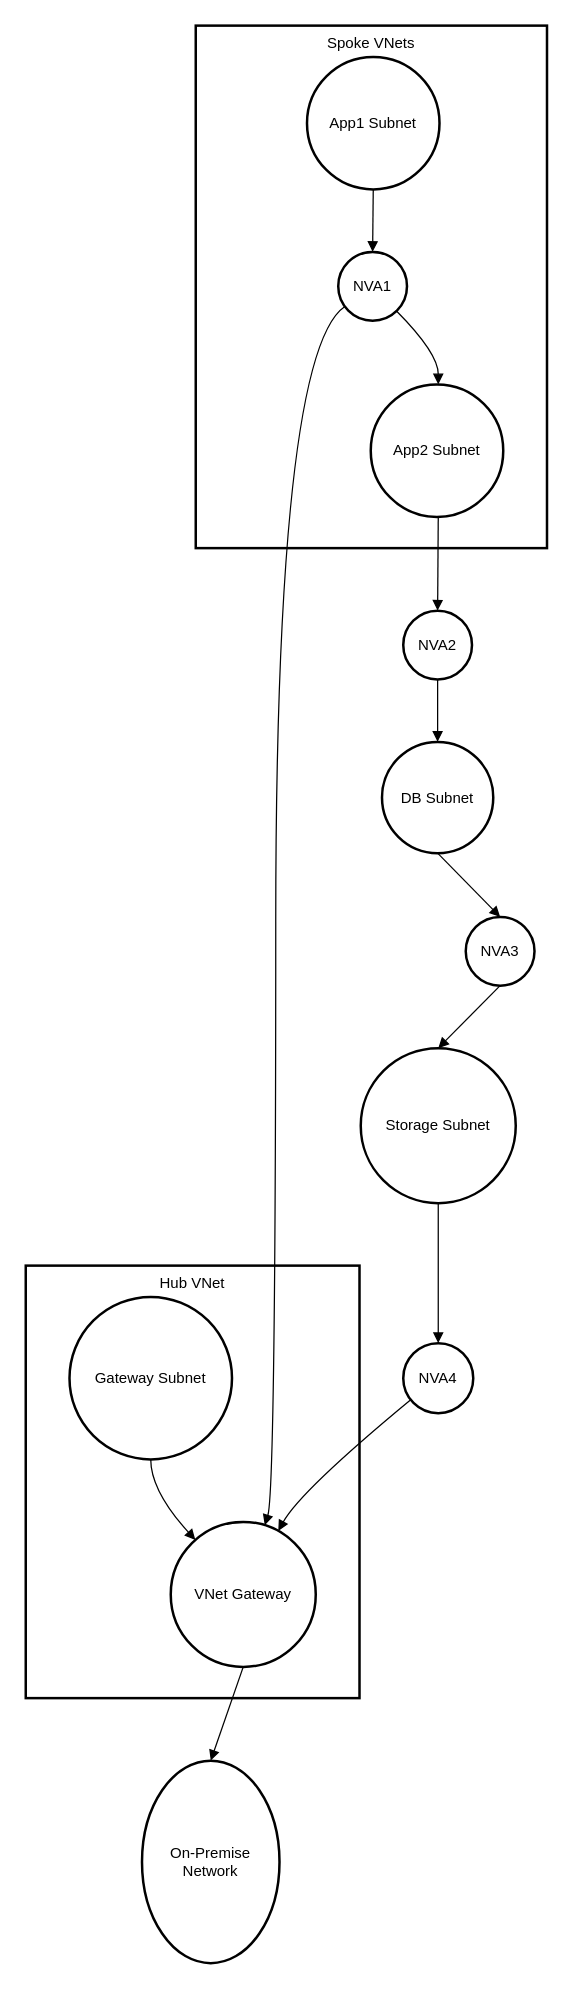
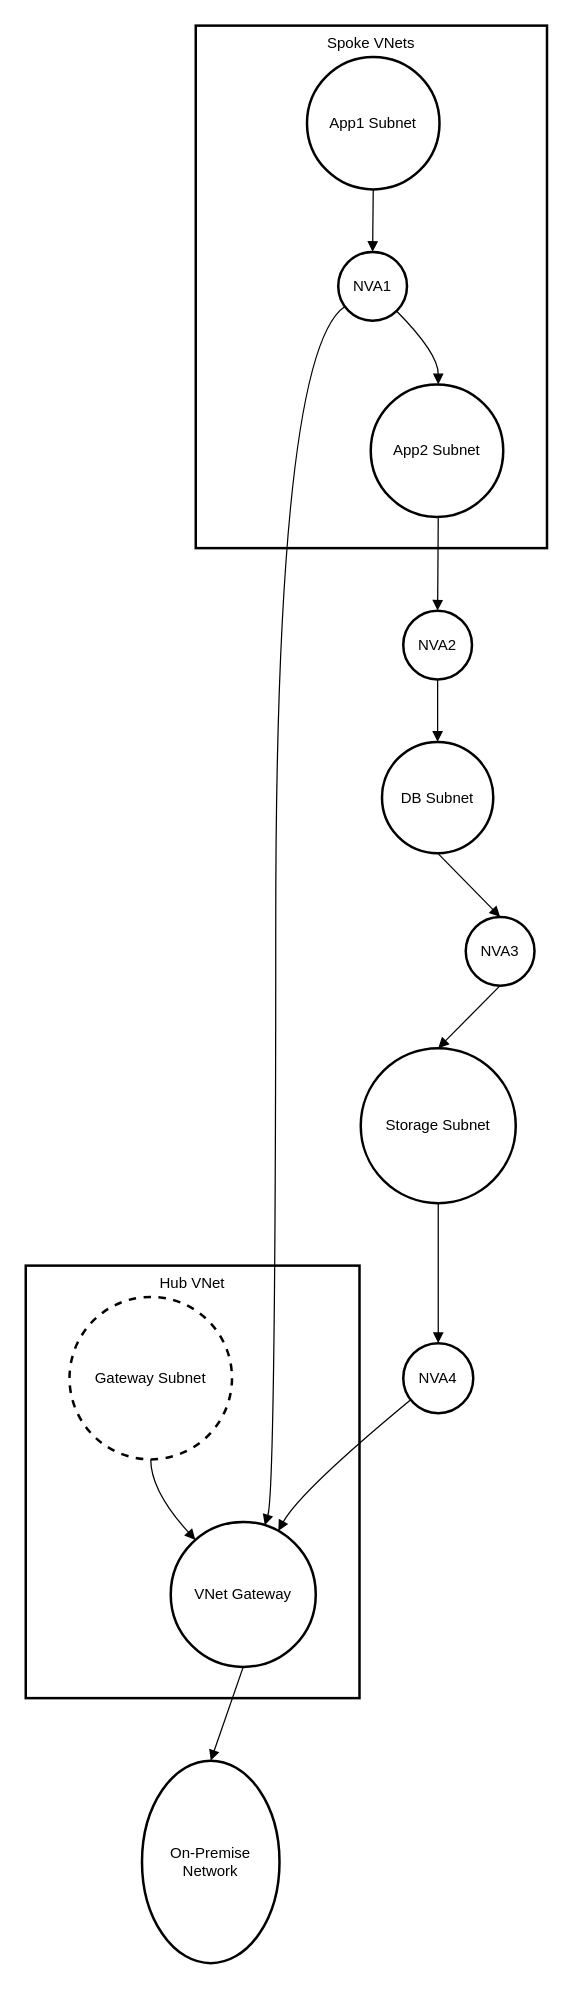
(151, 1378) -> (151, 1378)
